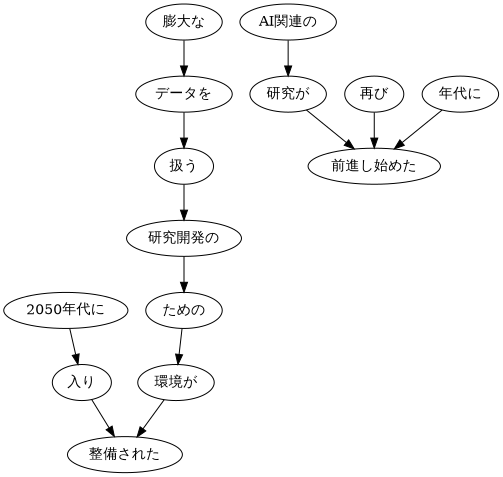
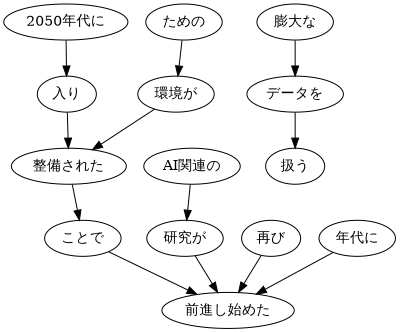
none -> (83, 238)
(184, 238) -> none
